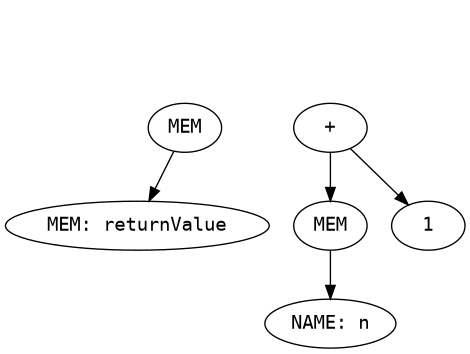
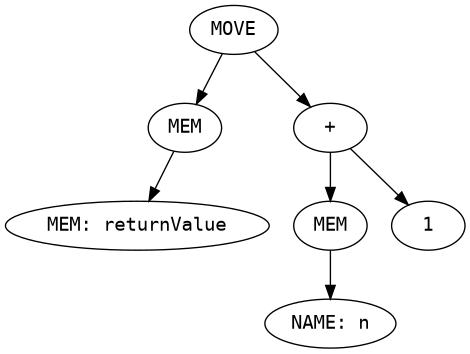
none -> (234, 30)
